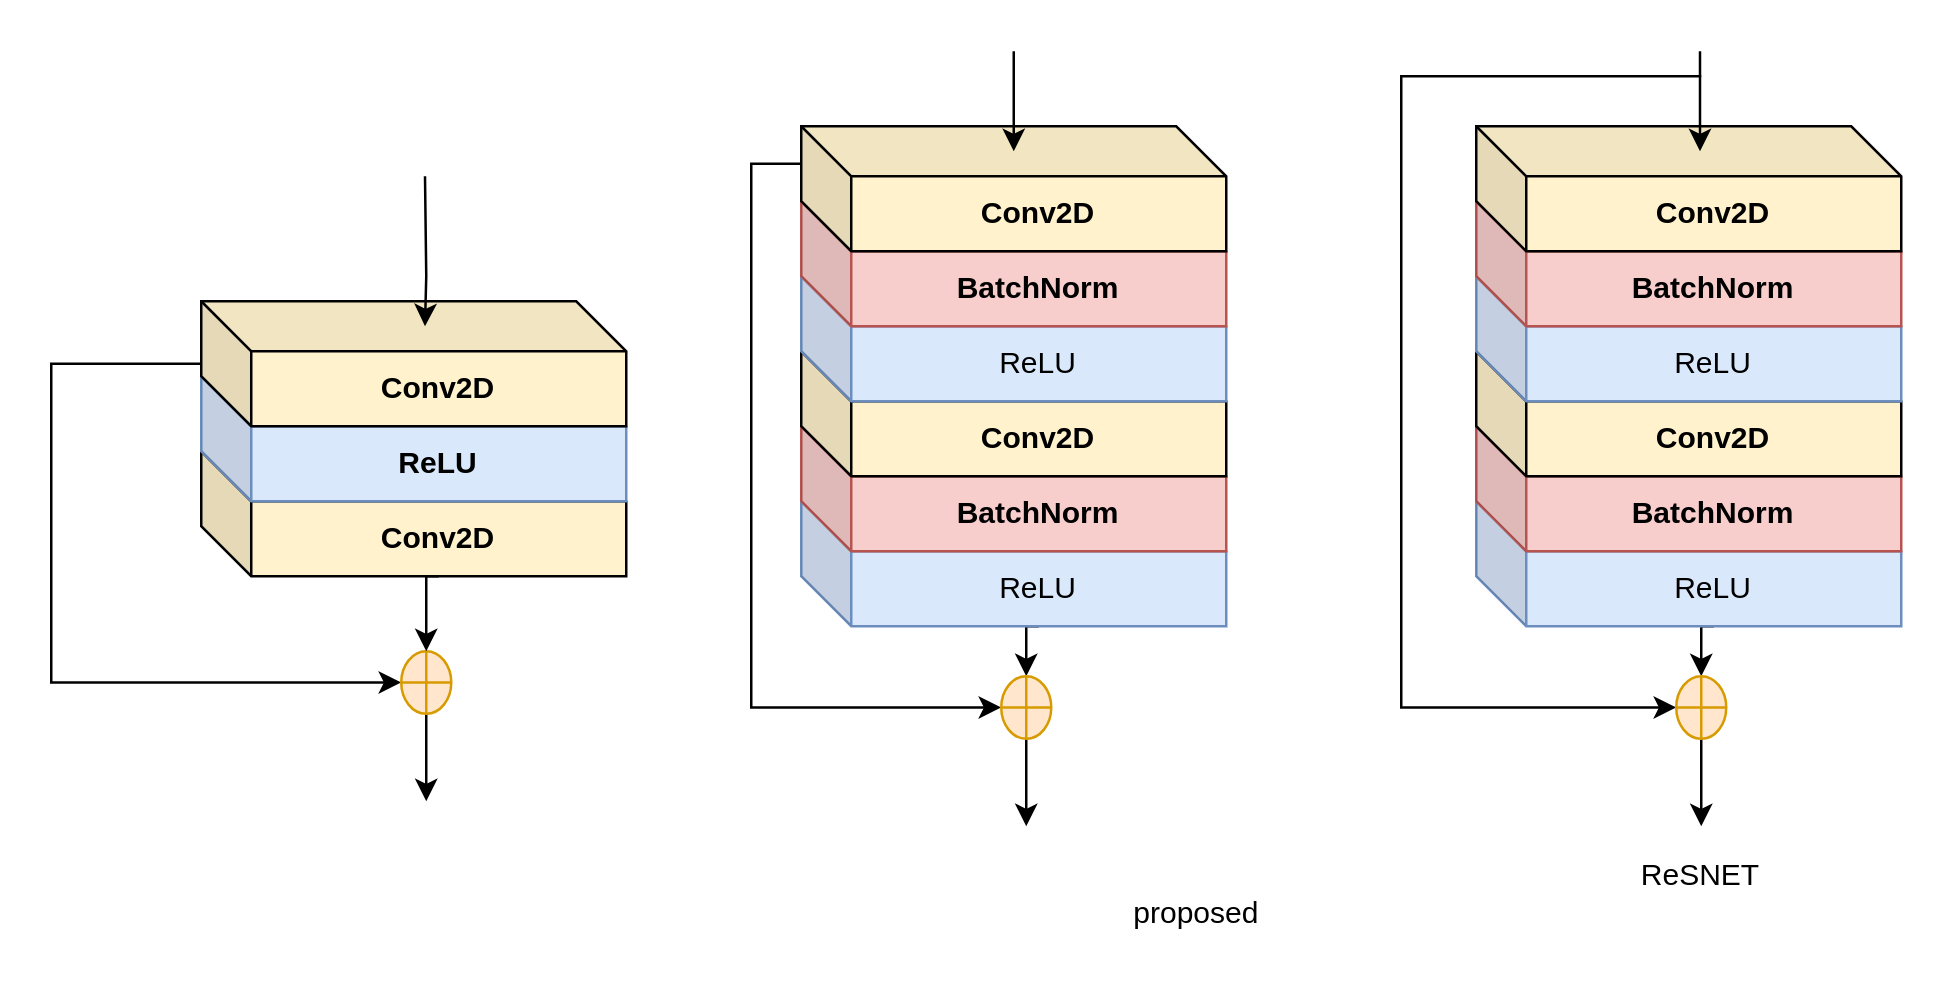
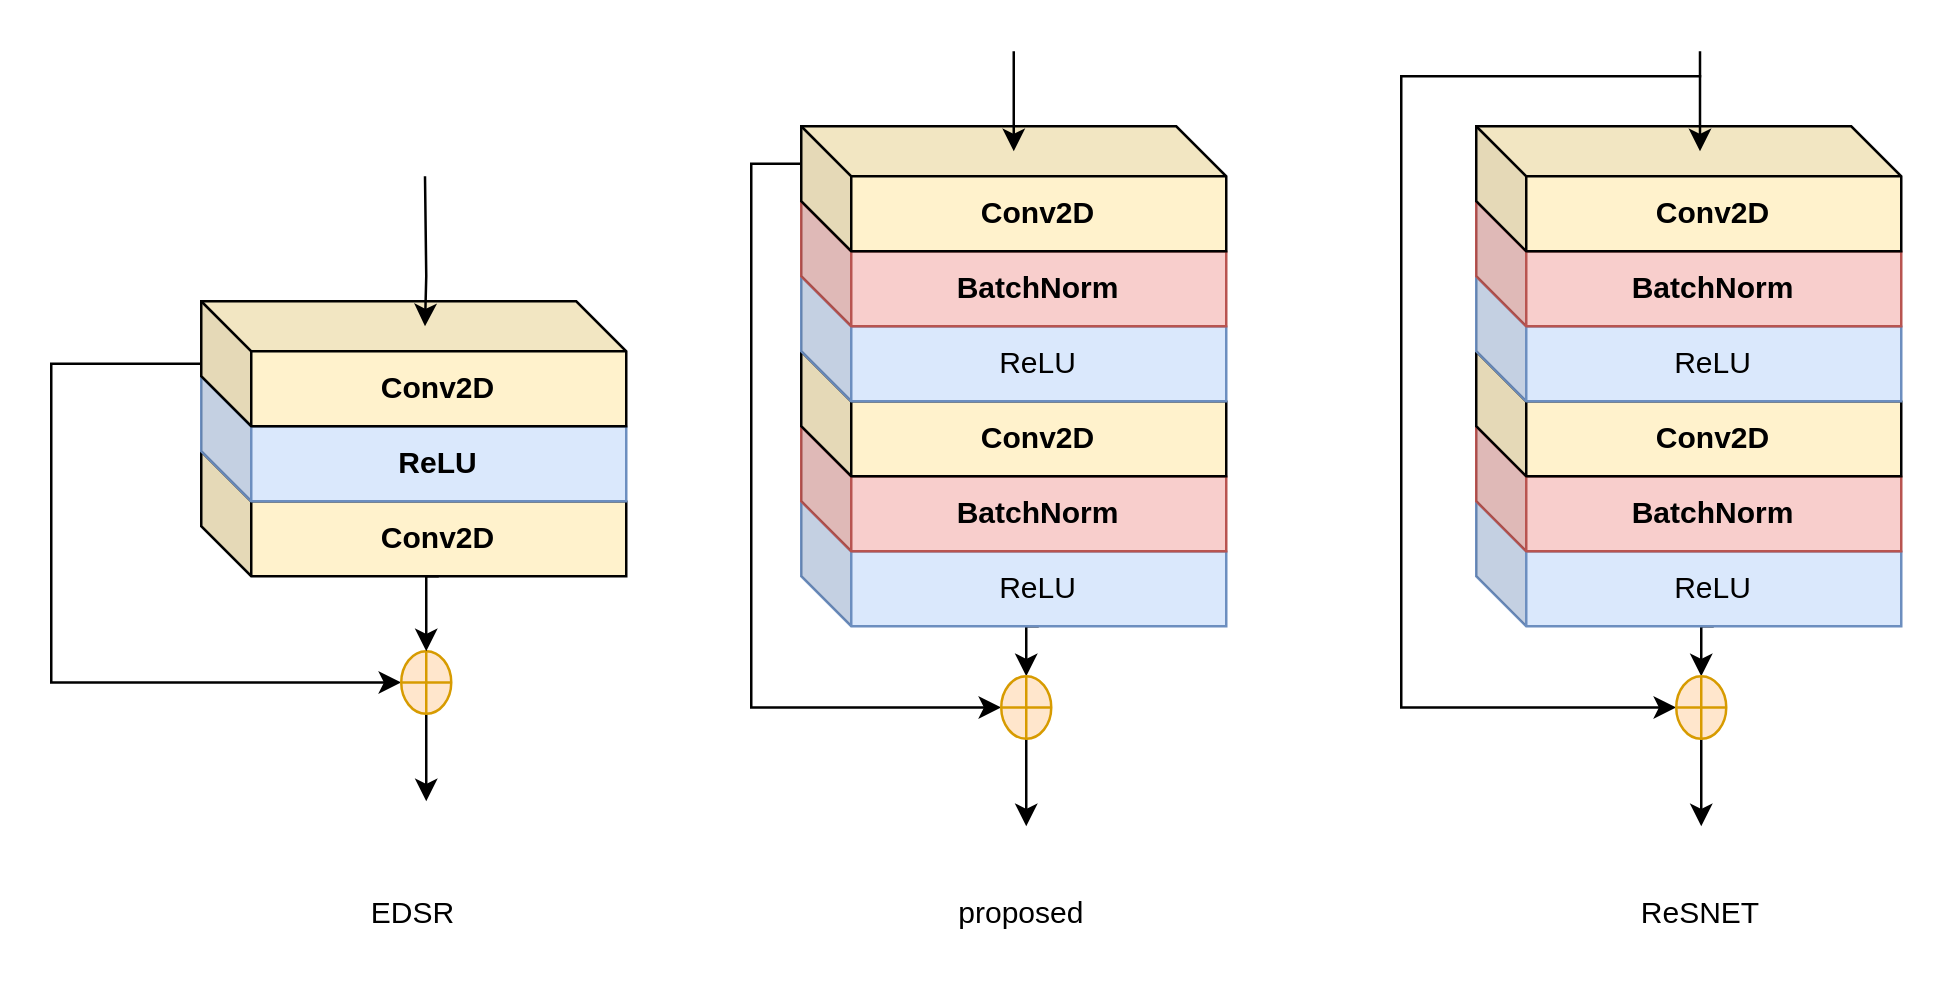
(1701, 876) -> (1701, 914)
none -> (414, 914)
(1201, 914) -> (1026, 914)
